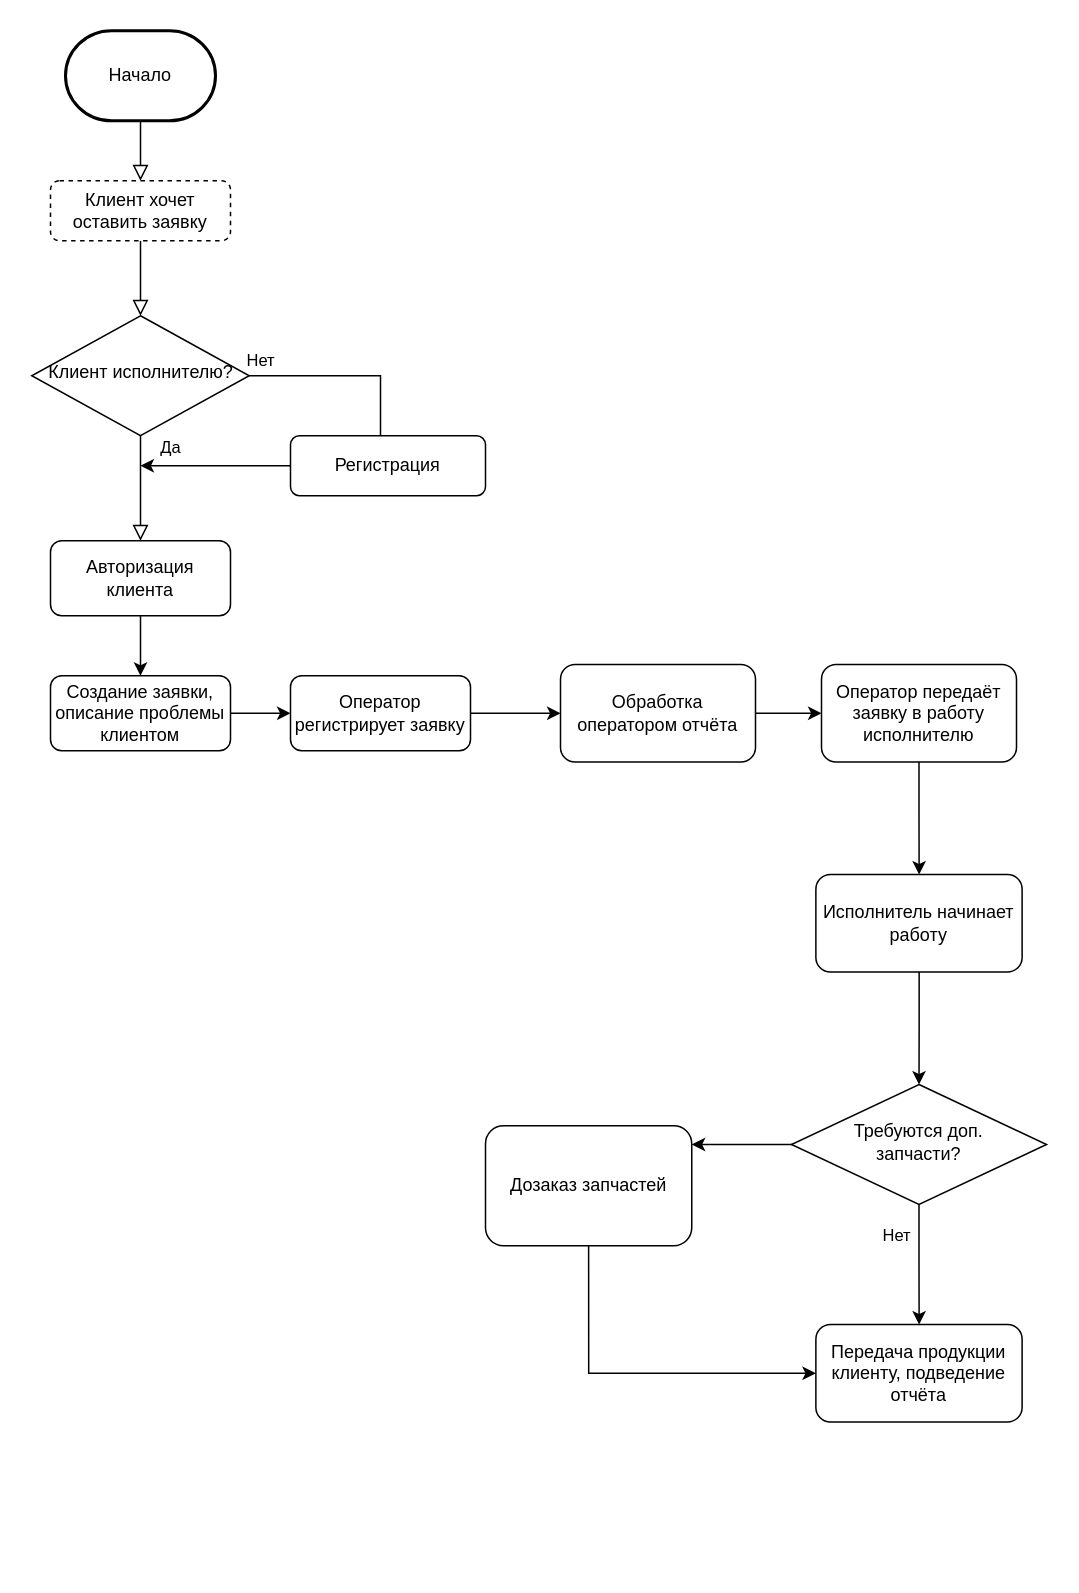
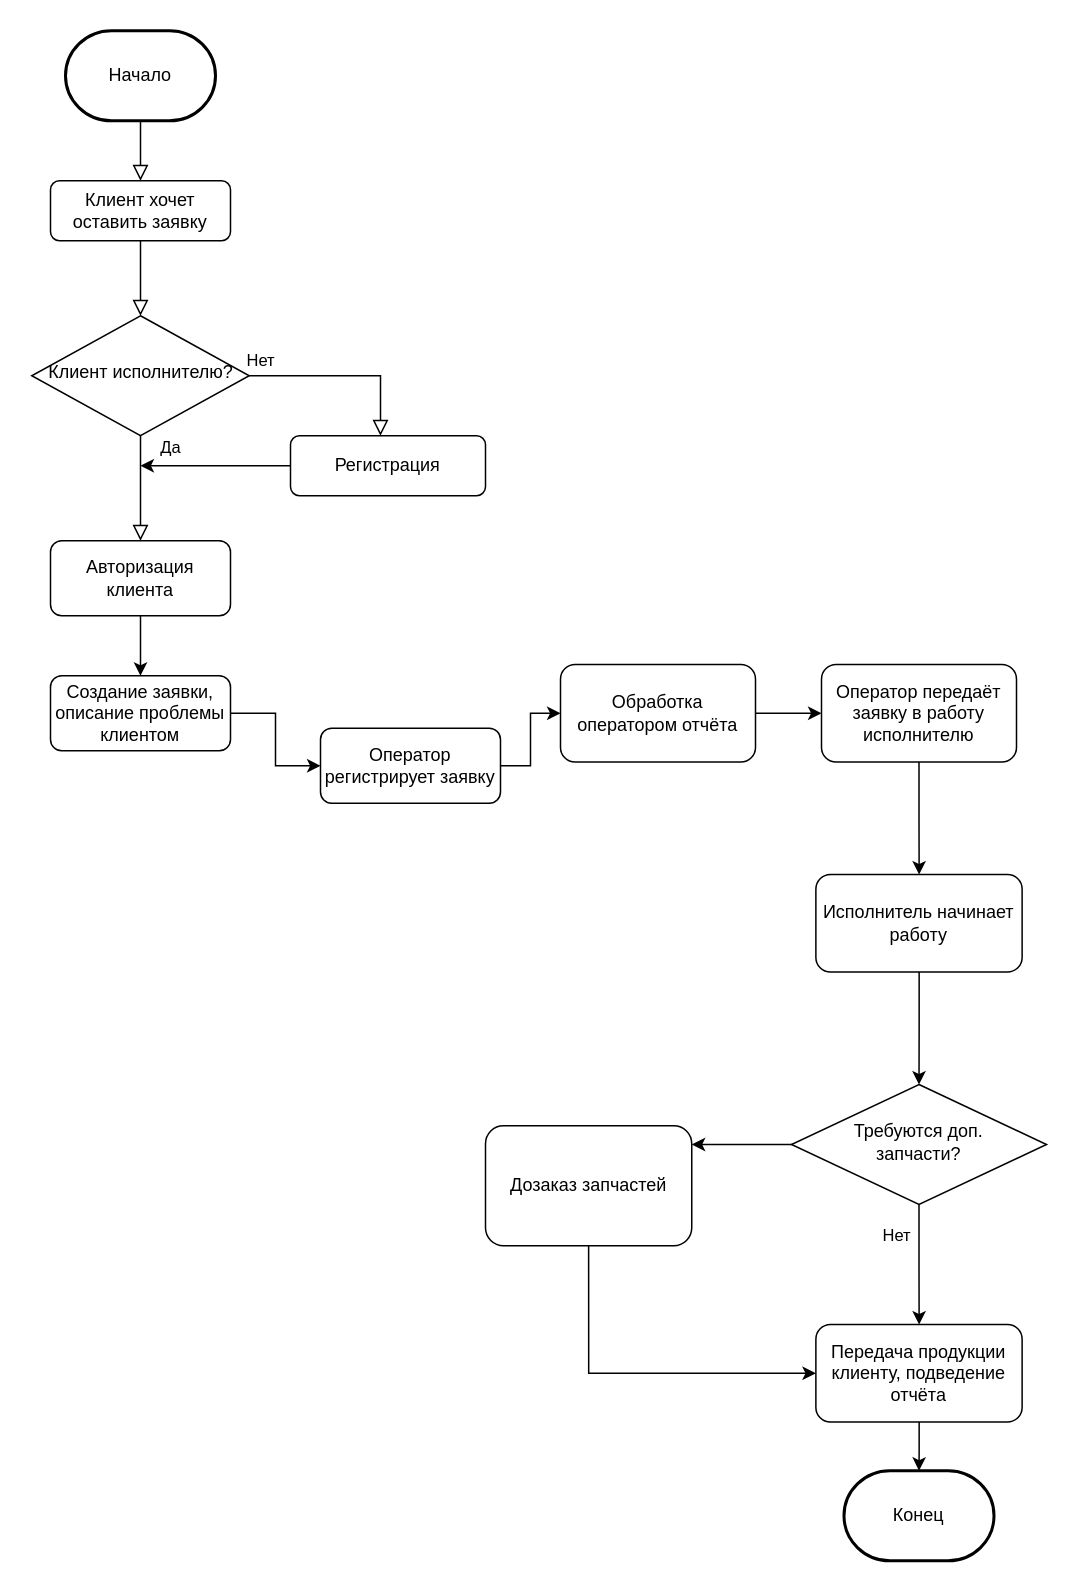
(140, 211) -> (140, 211)
(380, 426) -> (380, 419)
(380, 713) -> (410, 766)
none -> (919, 1441)
none -> (919, 1516)
